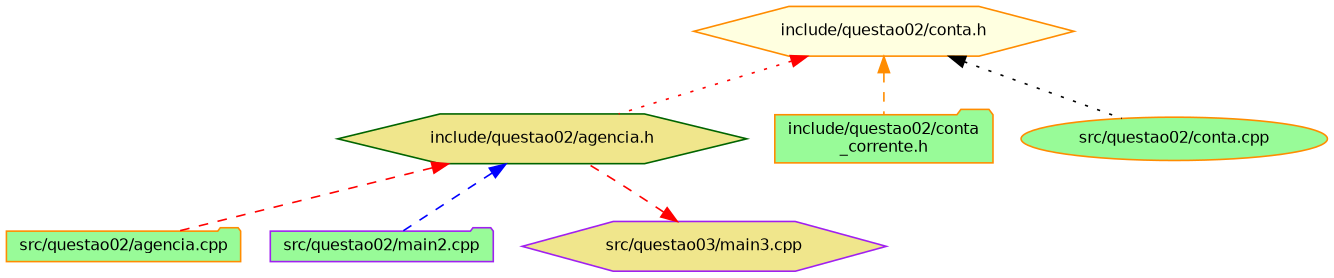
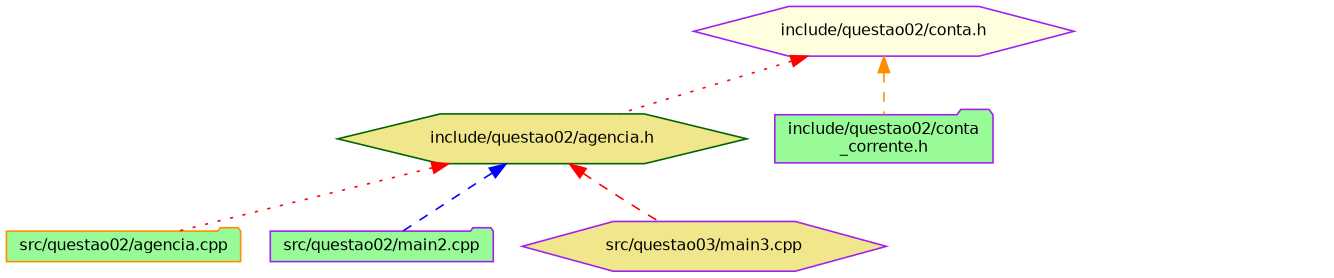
(884, 31) -> (884, 31)
(884, 139) -> (884, 139)
(1174, 139) -> none
(626, 187) -> (620, 198)
(305, 199) -> (305, 199)
